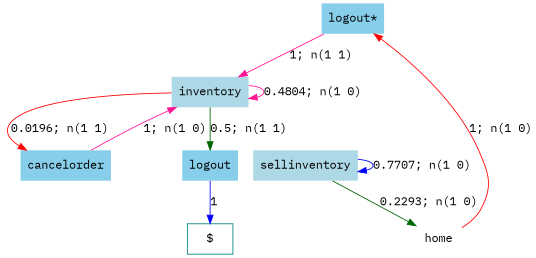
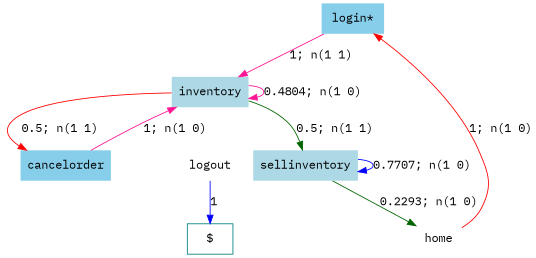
(353, 19) -> (353, 19)
(210, 125) -> (279, 115)
(60, 129) -> (60, 129)
(210, 166) -> (210, 166)
